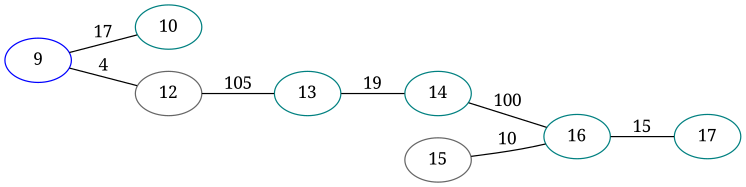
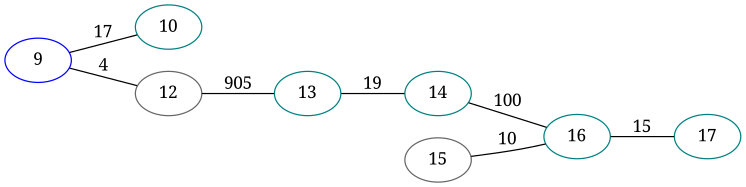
(238, 84) -> (238, 84)
